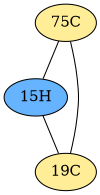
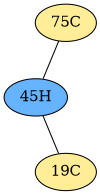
(36, 97) -> (36, 97)
(79, 97) -> none
